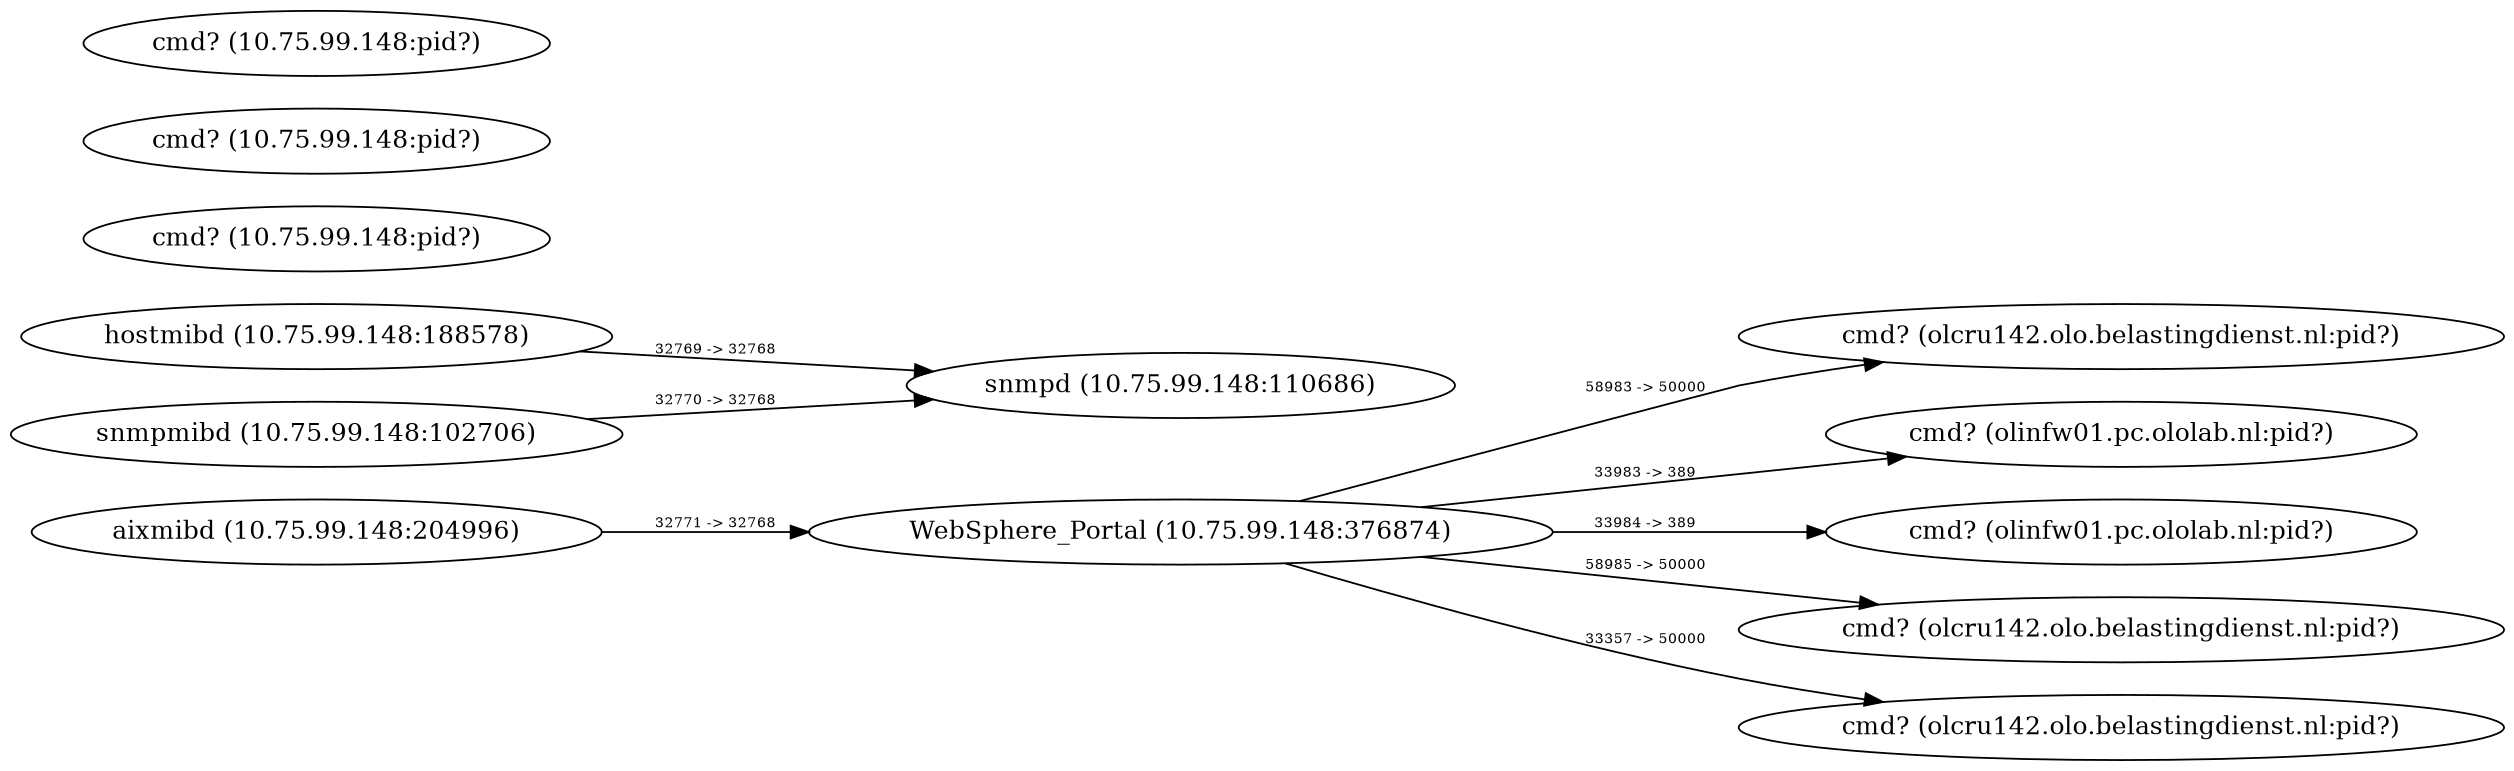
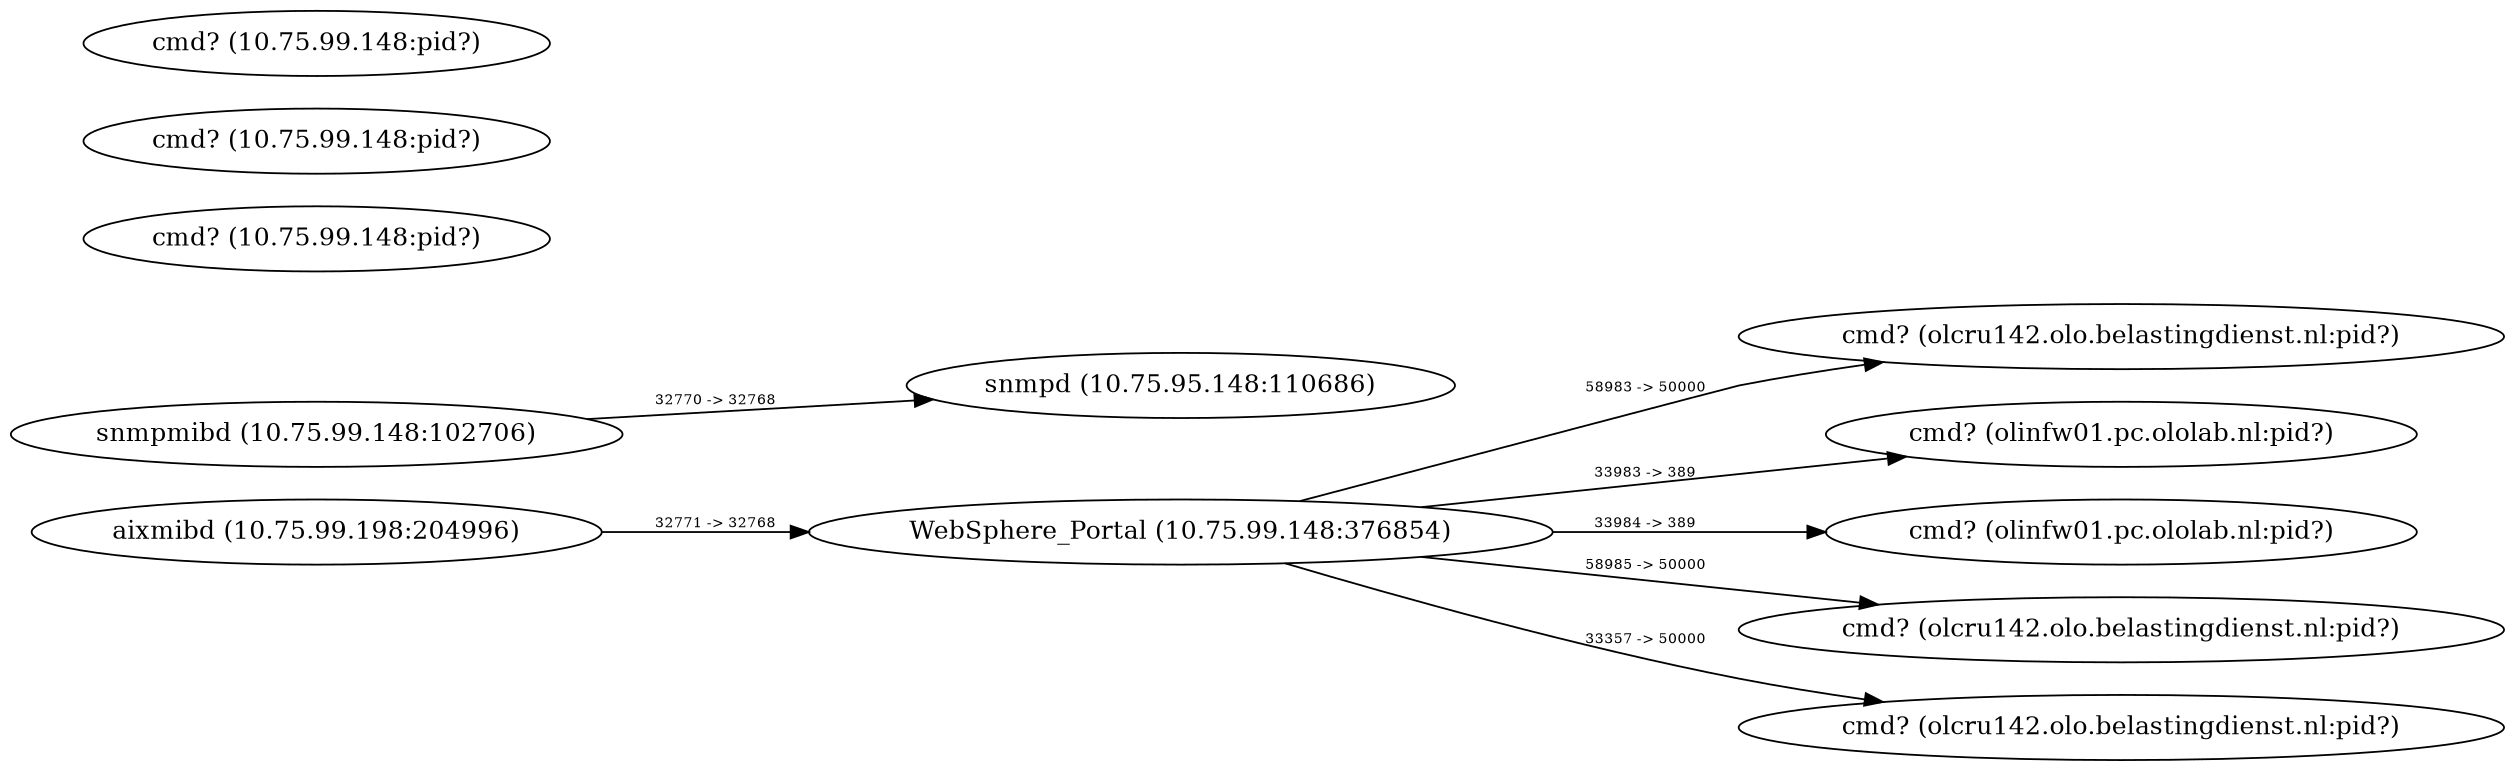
(317, 337) -> none
(1181, 385) -> (1181, 385)
(317, 532) -> (317, 532)
(1181, 532) -> (1181, 532)
